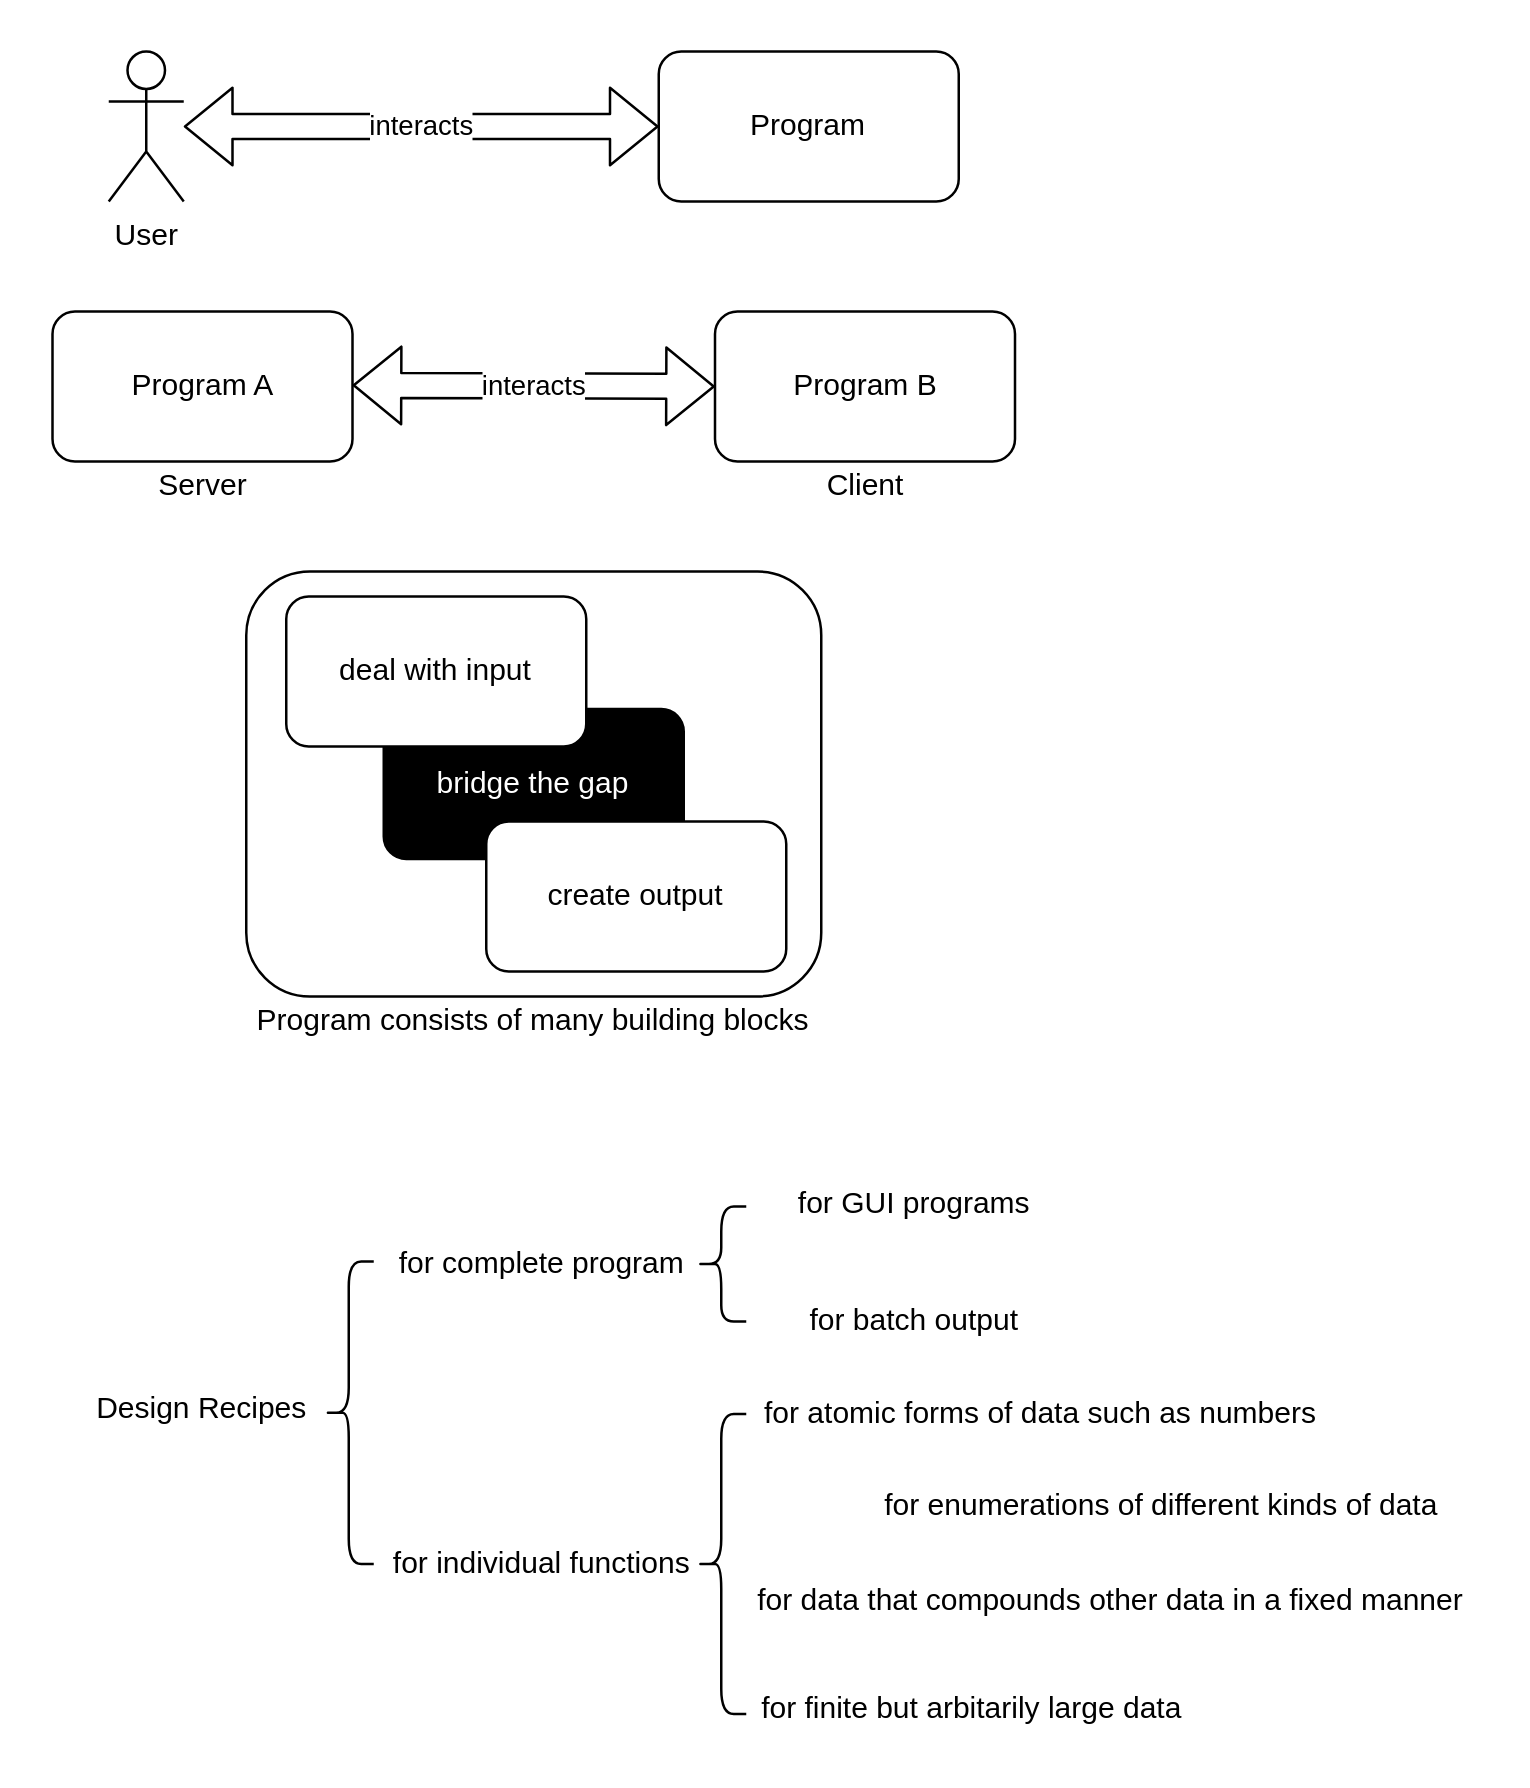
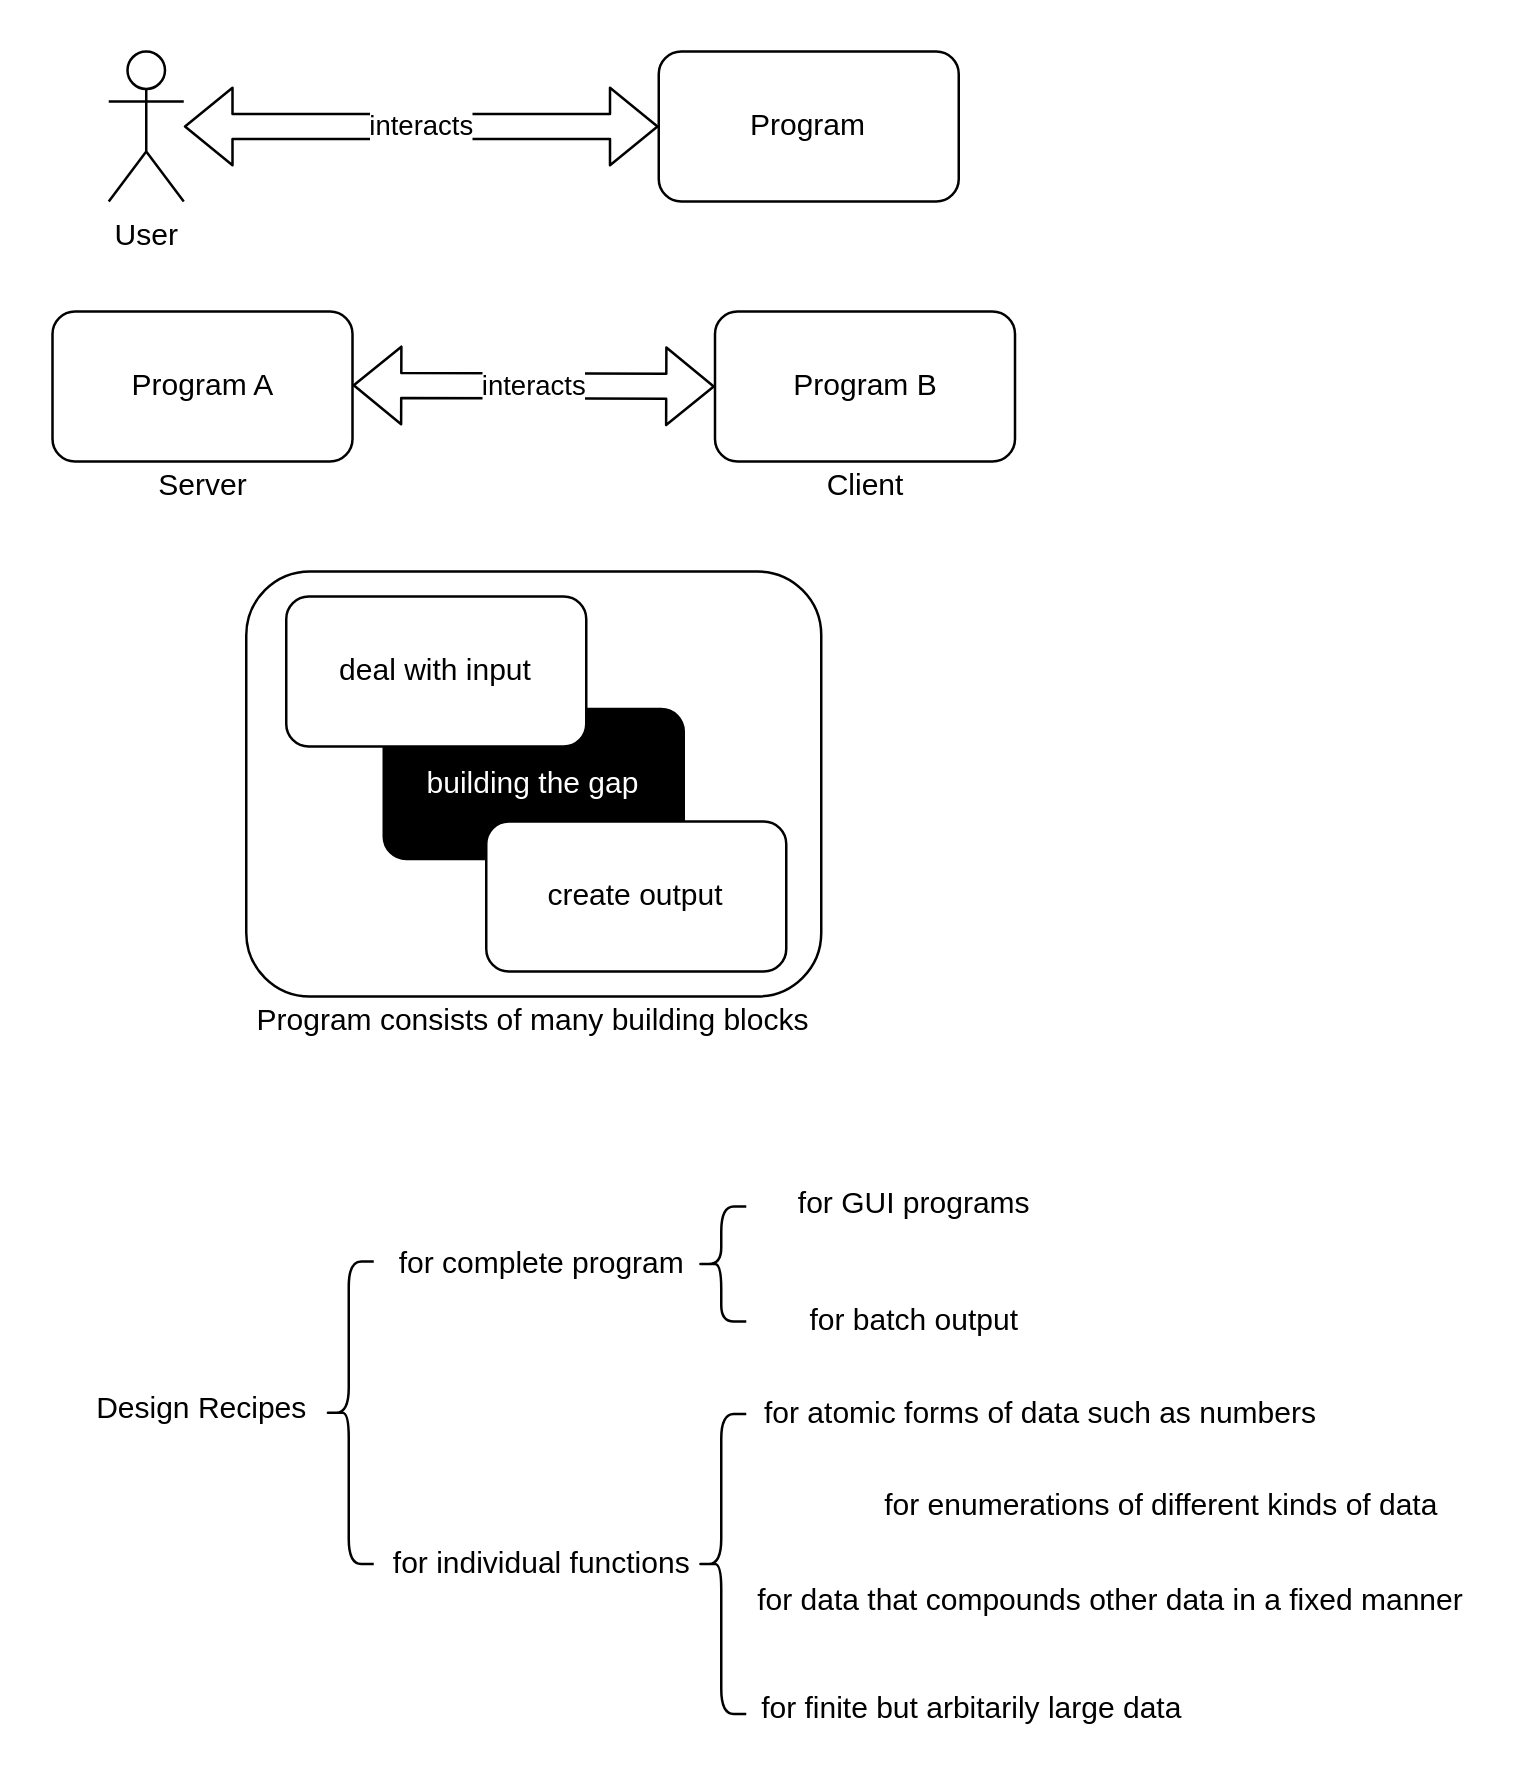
(534, 784) -> (534, 784)
